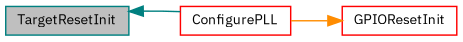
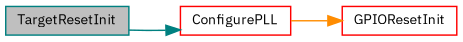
(162, 11) -> (147, 30)
